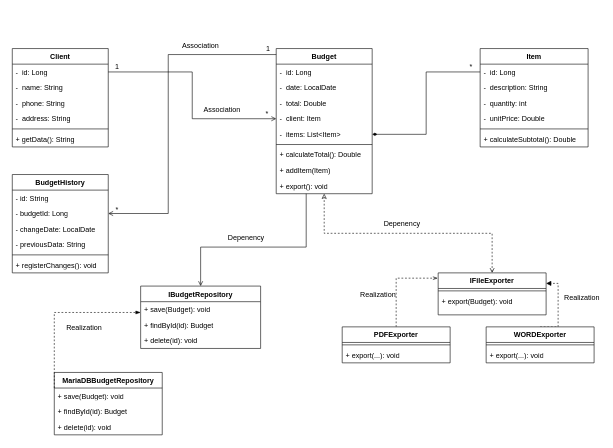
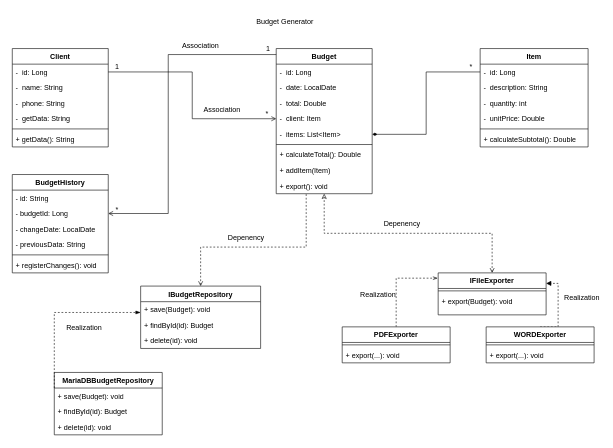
none -> (285, 21)
(48, 119) -> (48, 119)
(261, 247) -> (261, 247)
